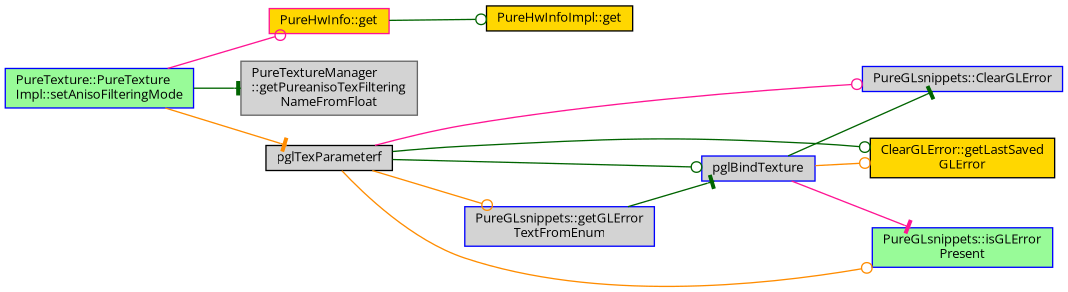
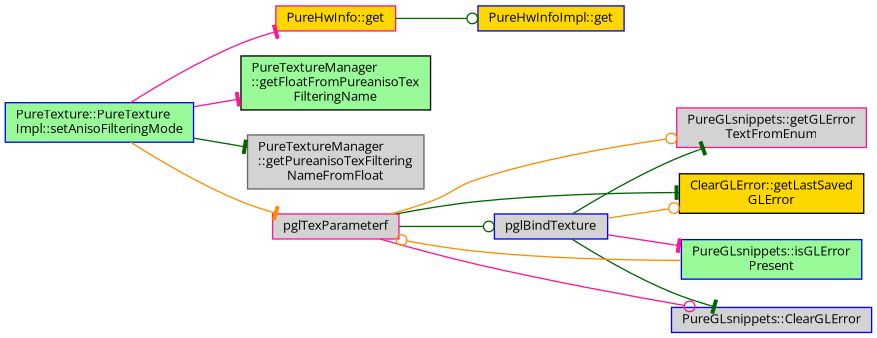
(560, 18) -> (551, 18)
(221, 53) -> (199, 63)
none -> (336, 83)
(626, 139) -> (534, 197)
(329, 158) -> (336, 226)
(668, 195) -> (634, 179)
(560, 226) -> (772, 128)
(586, 282) -> (544, 257)
